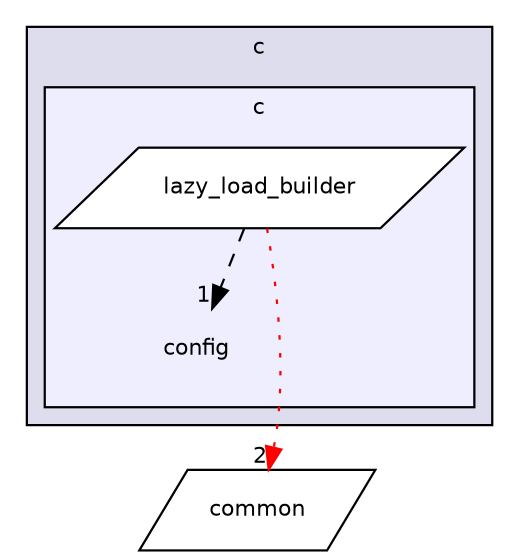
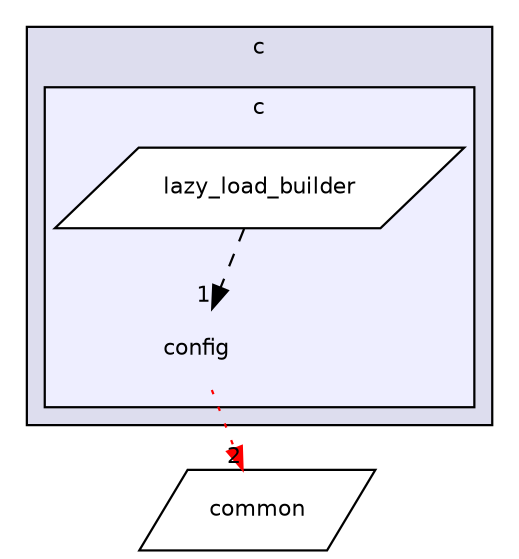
(280, 338) -> (223, 419)
